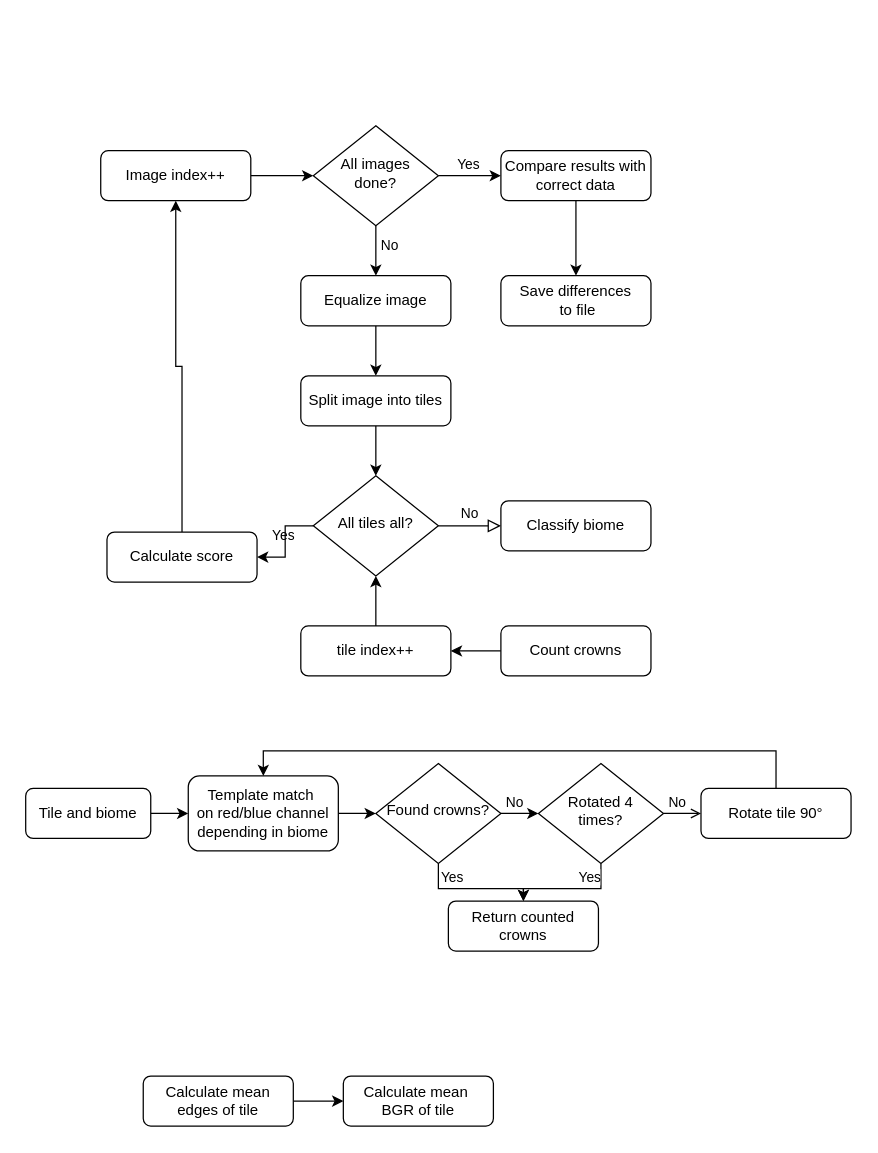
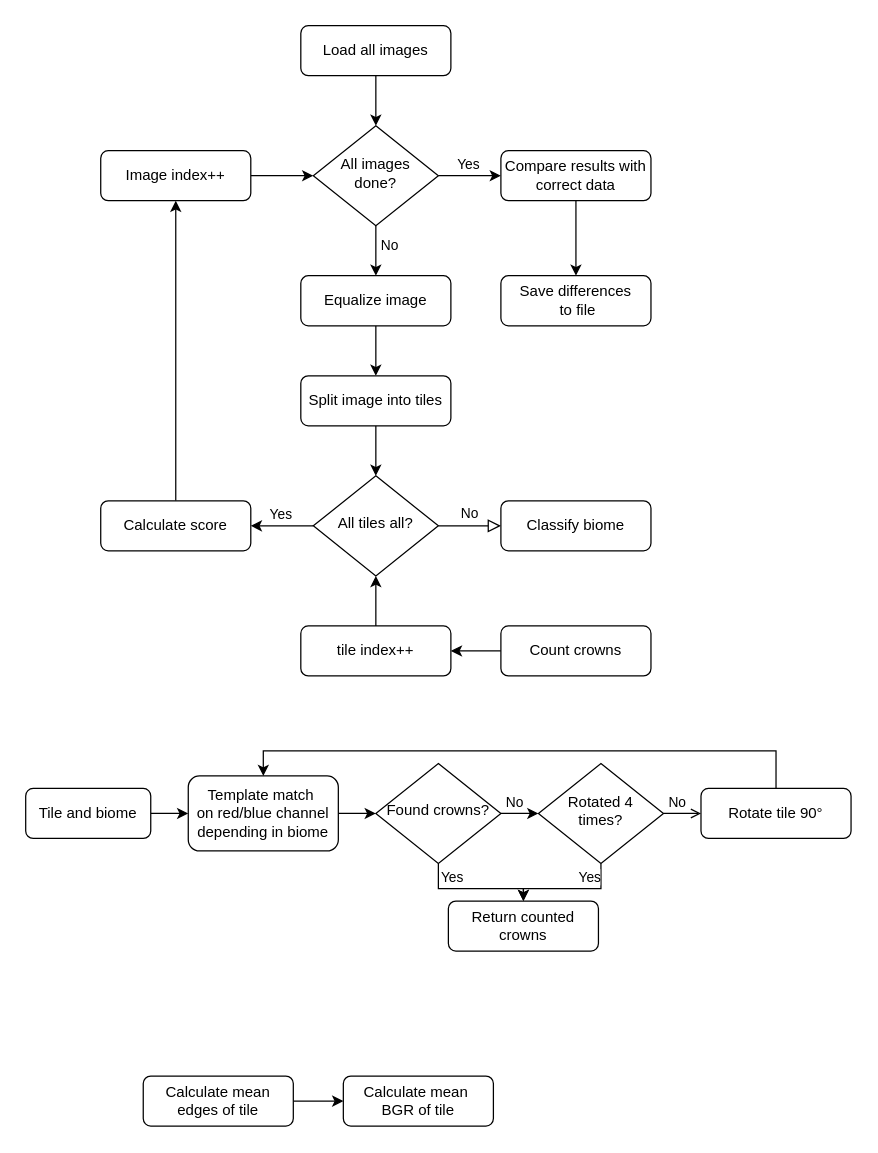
none -> (376, 51)
none -> (376, 97)
(182, 557) -> (176, 526)
